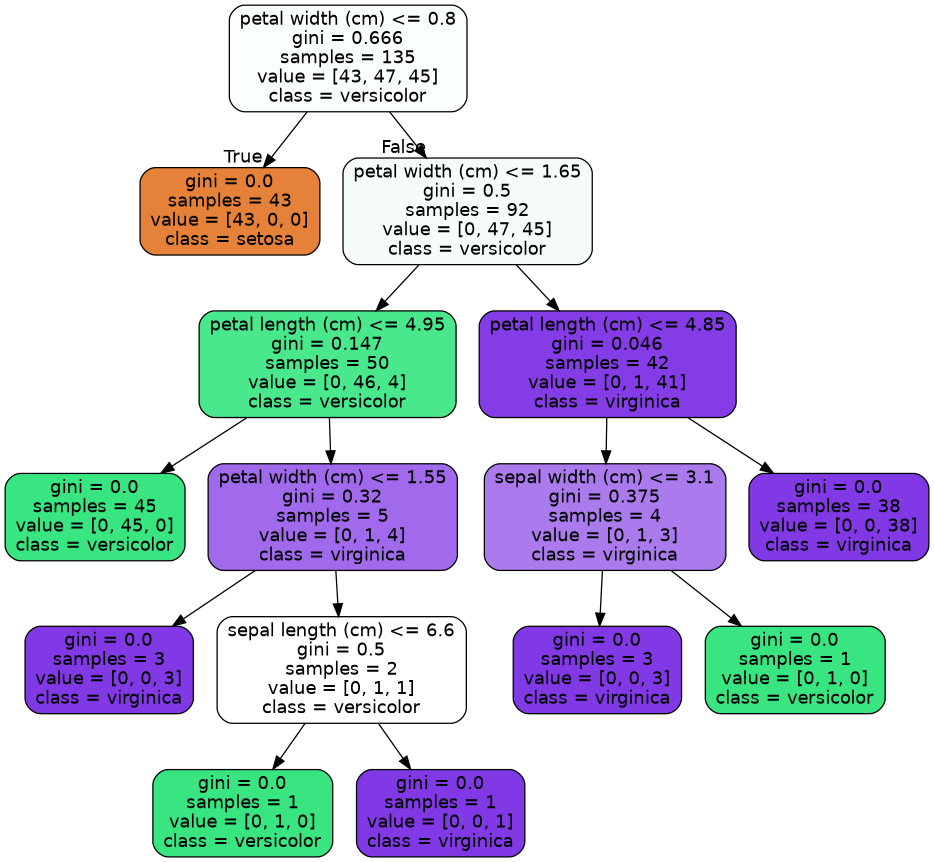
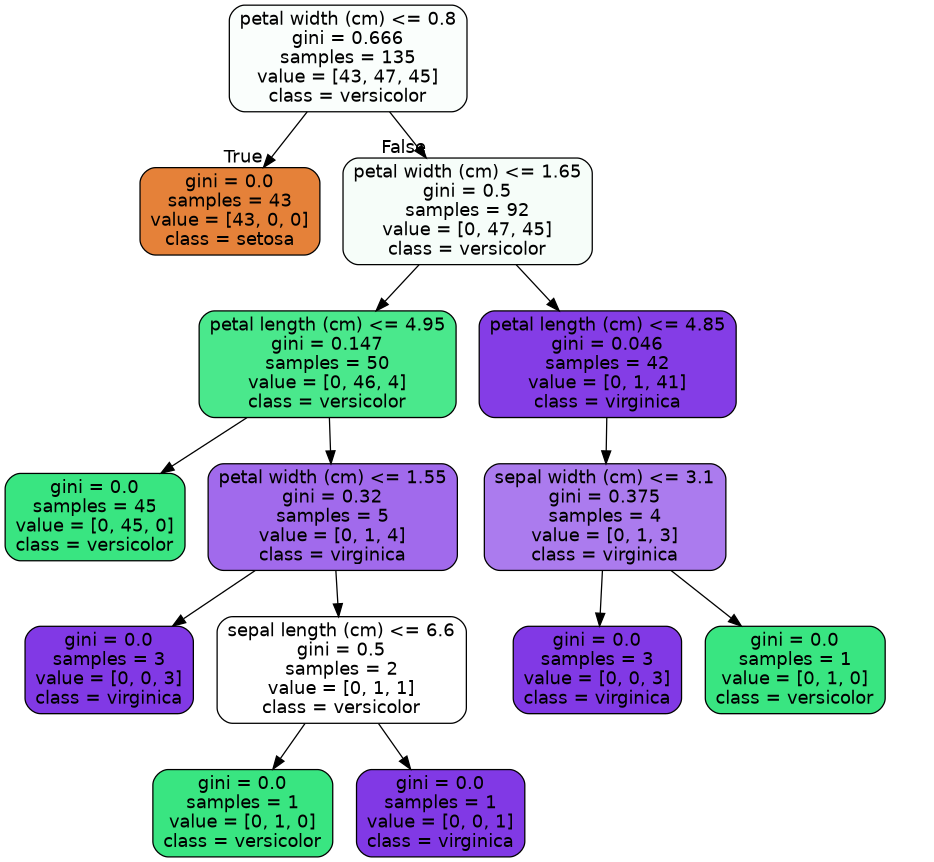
(839, 517) -> none
